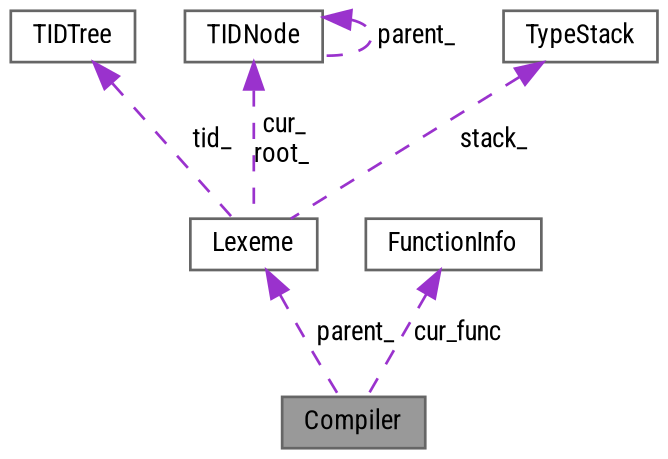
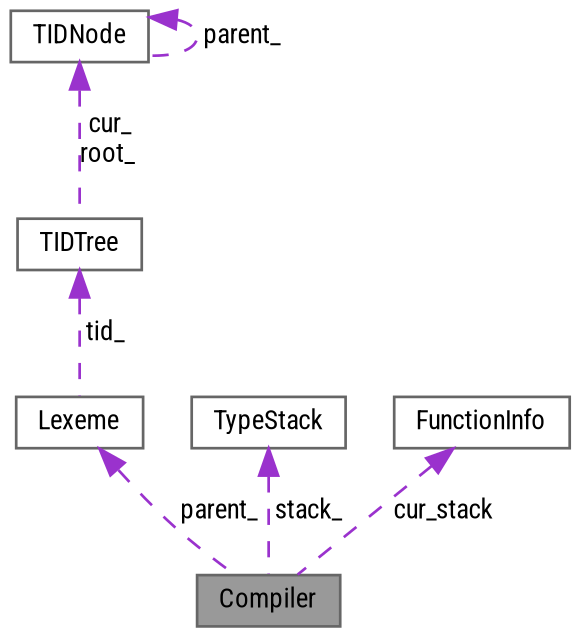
(405, 148) -> (269, 525)
(254, 155) -> (80, 155)
(455, 333) -> (441, 512)
